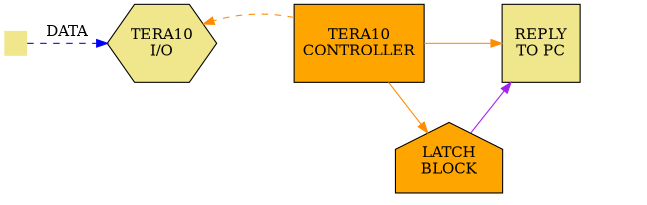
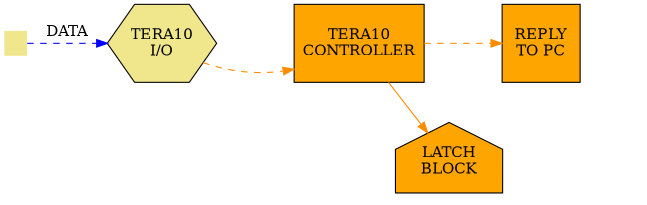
(254, 14) -> (243, 72)
(458, 43) -> (458, 43)
(541, 43) -> (541, 43)
(487, 112) -> none
